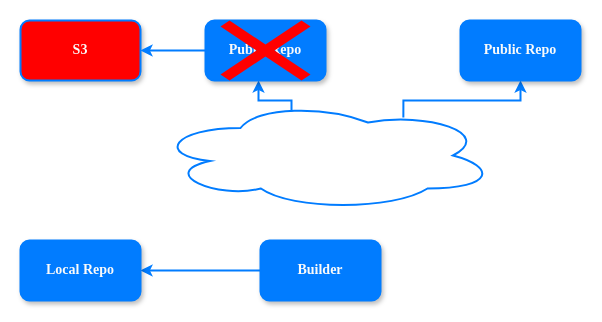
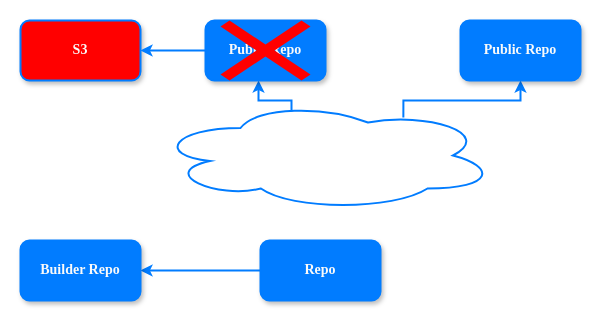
(81, 271) -> (81, 271)
(321, 271) -> (321, 271)
